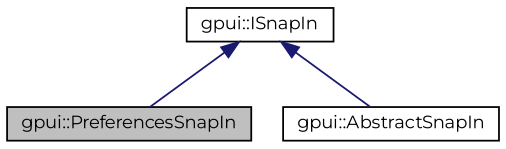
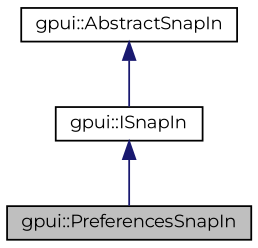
(333, 79) -> (129, 84)
